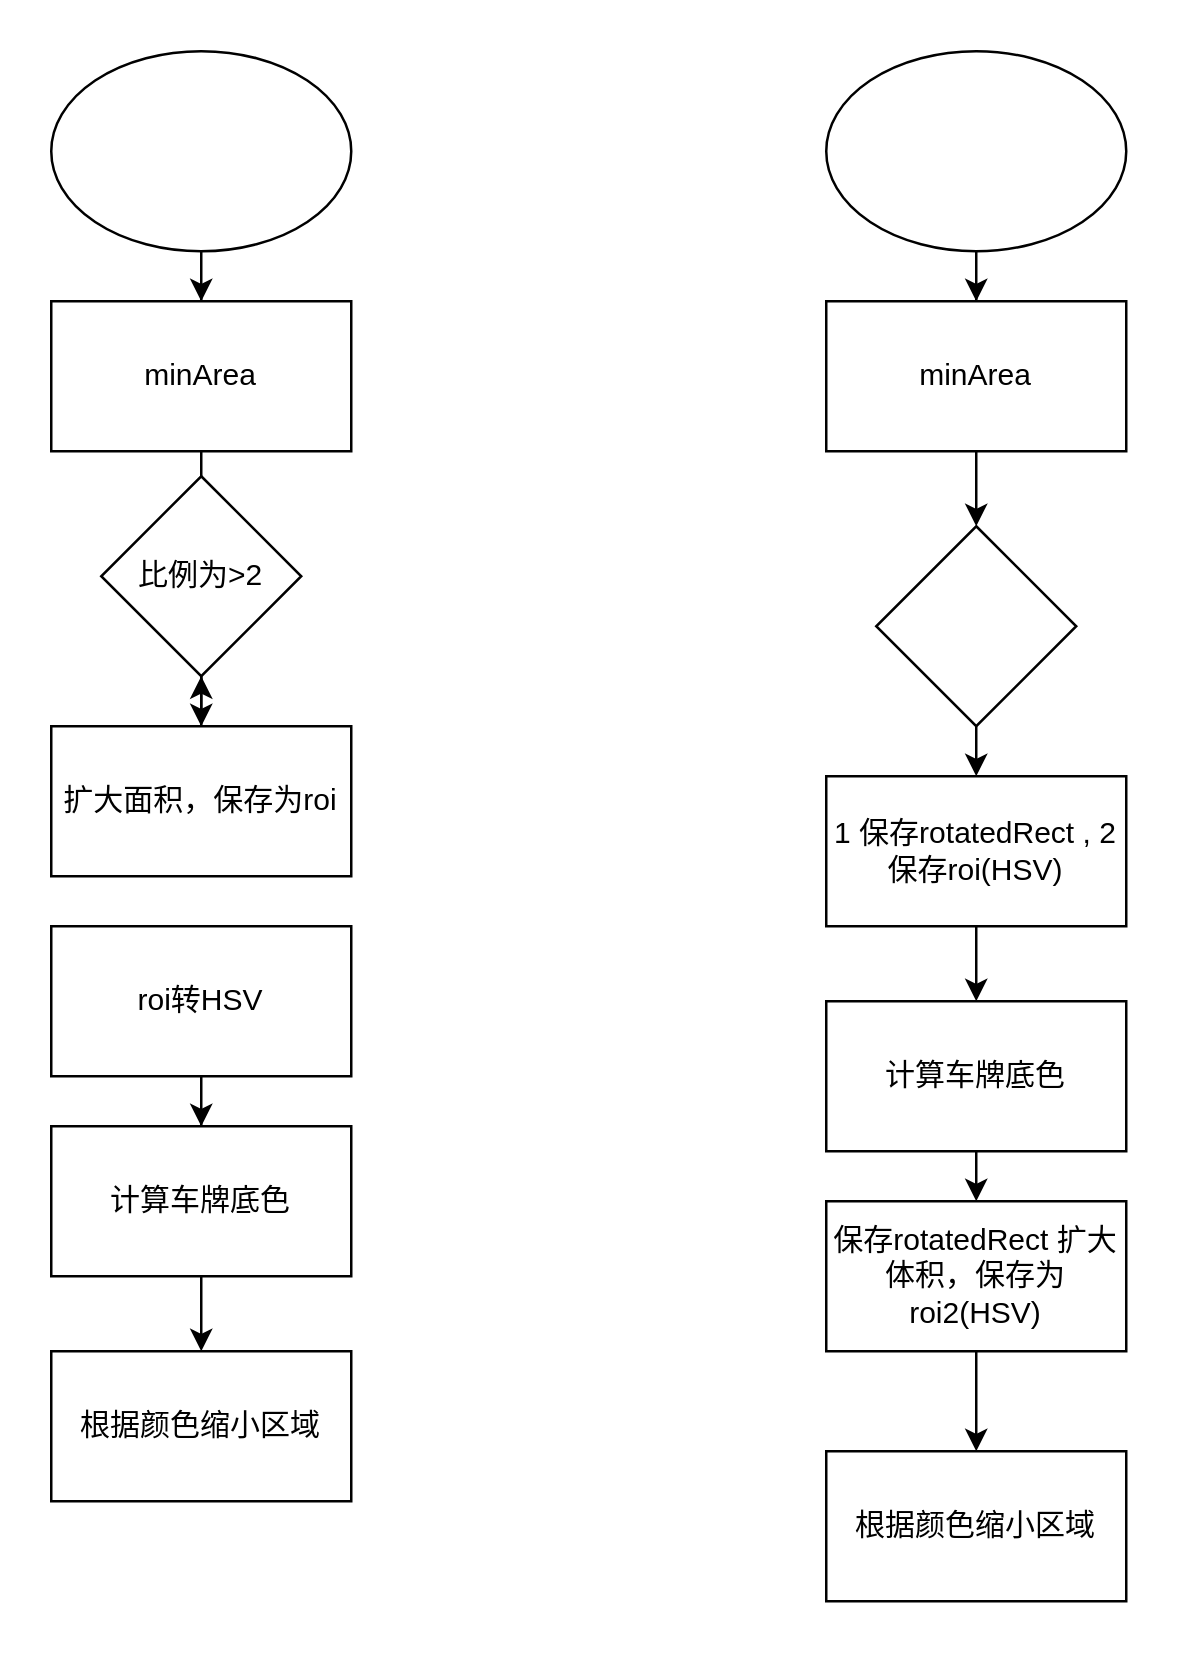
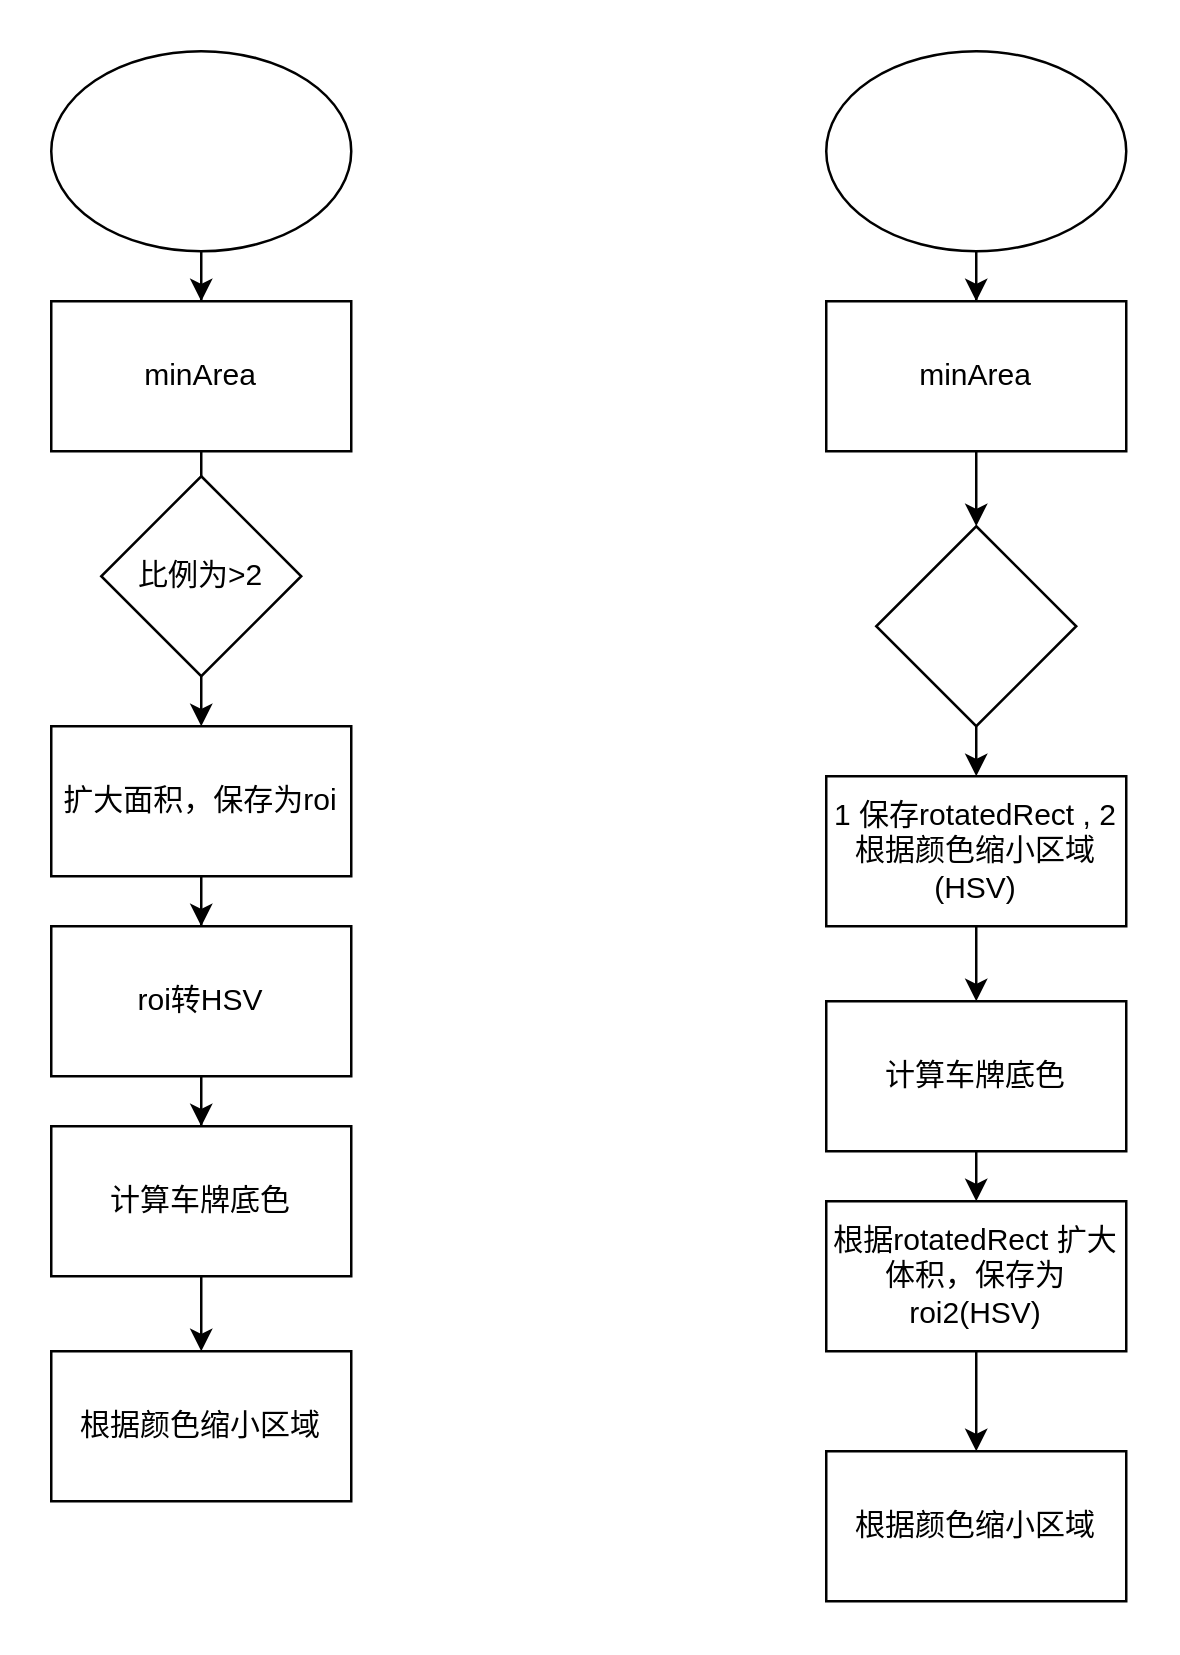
(201, 726) -> (201, 909)
(976, 851) -> (976, 851)
(976, 1276) -> (976, 1276)
